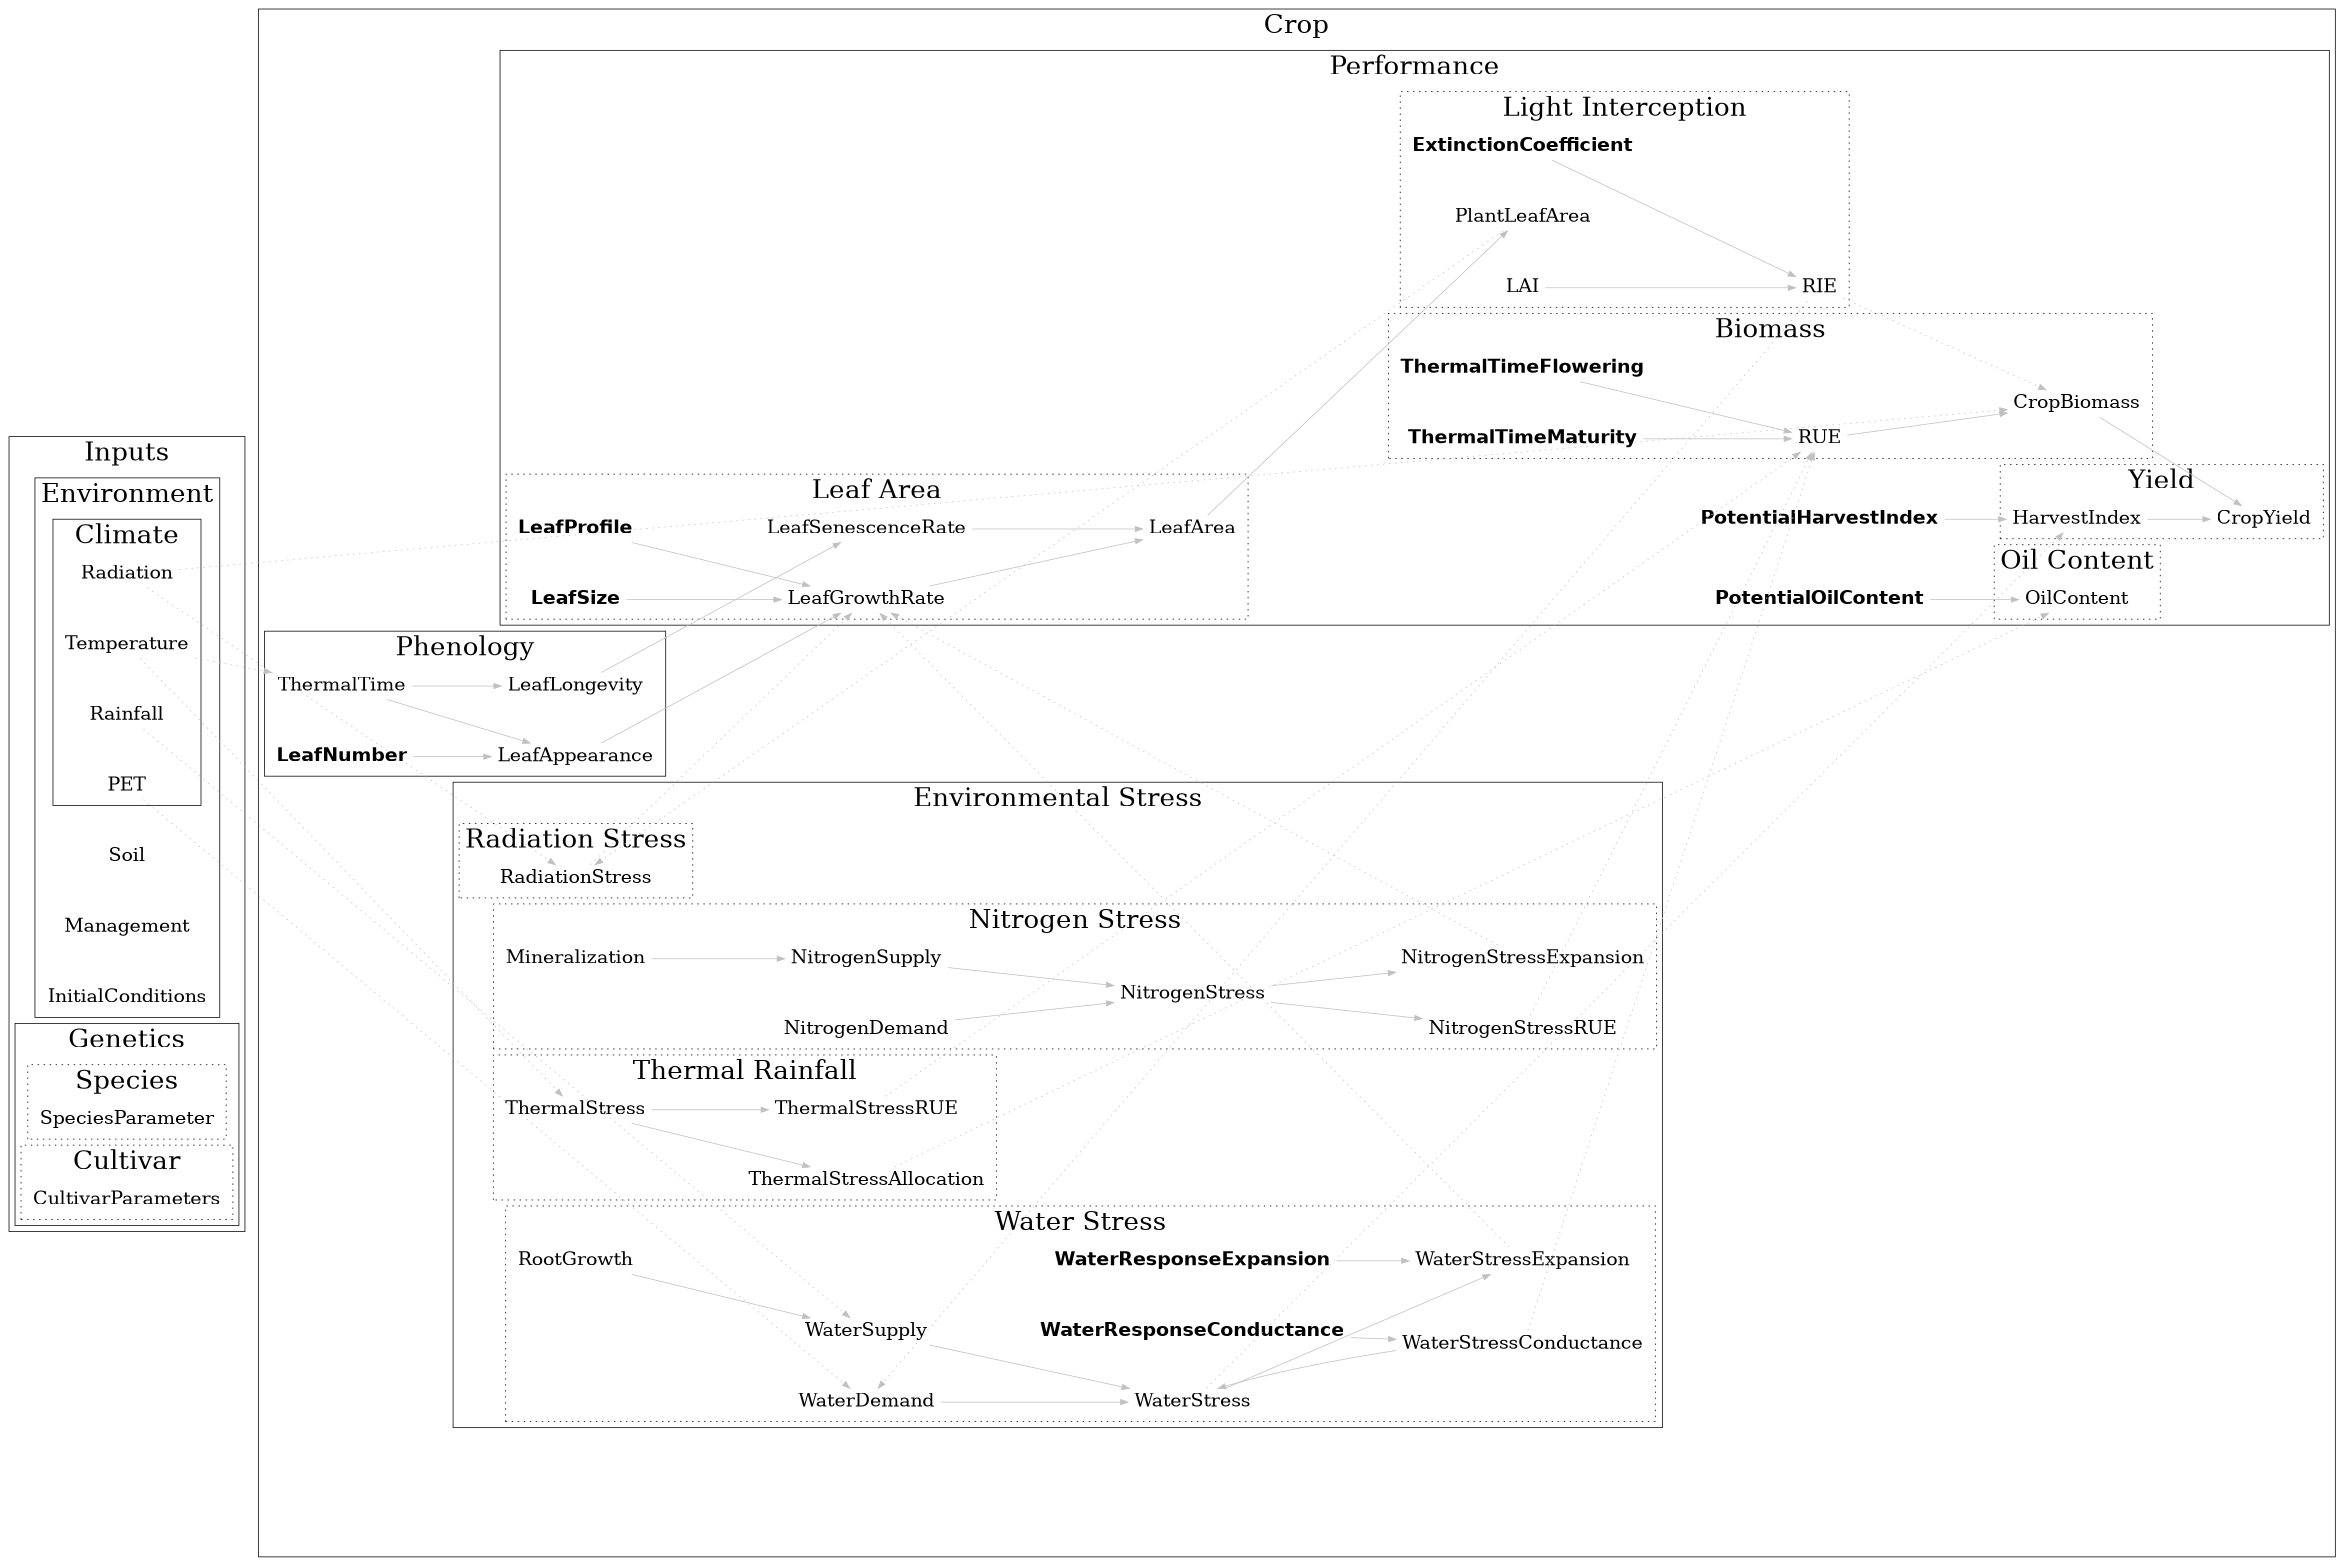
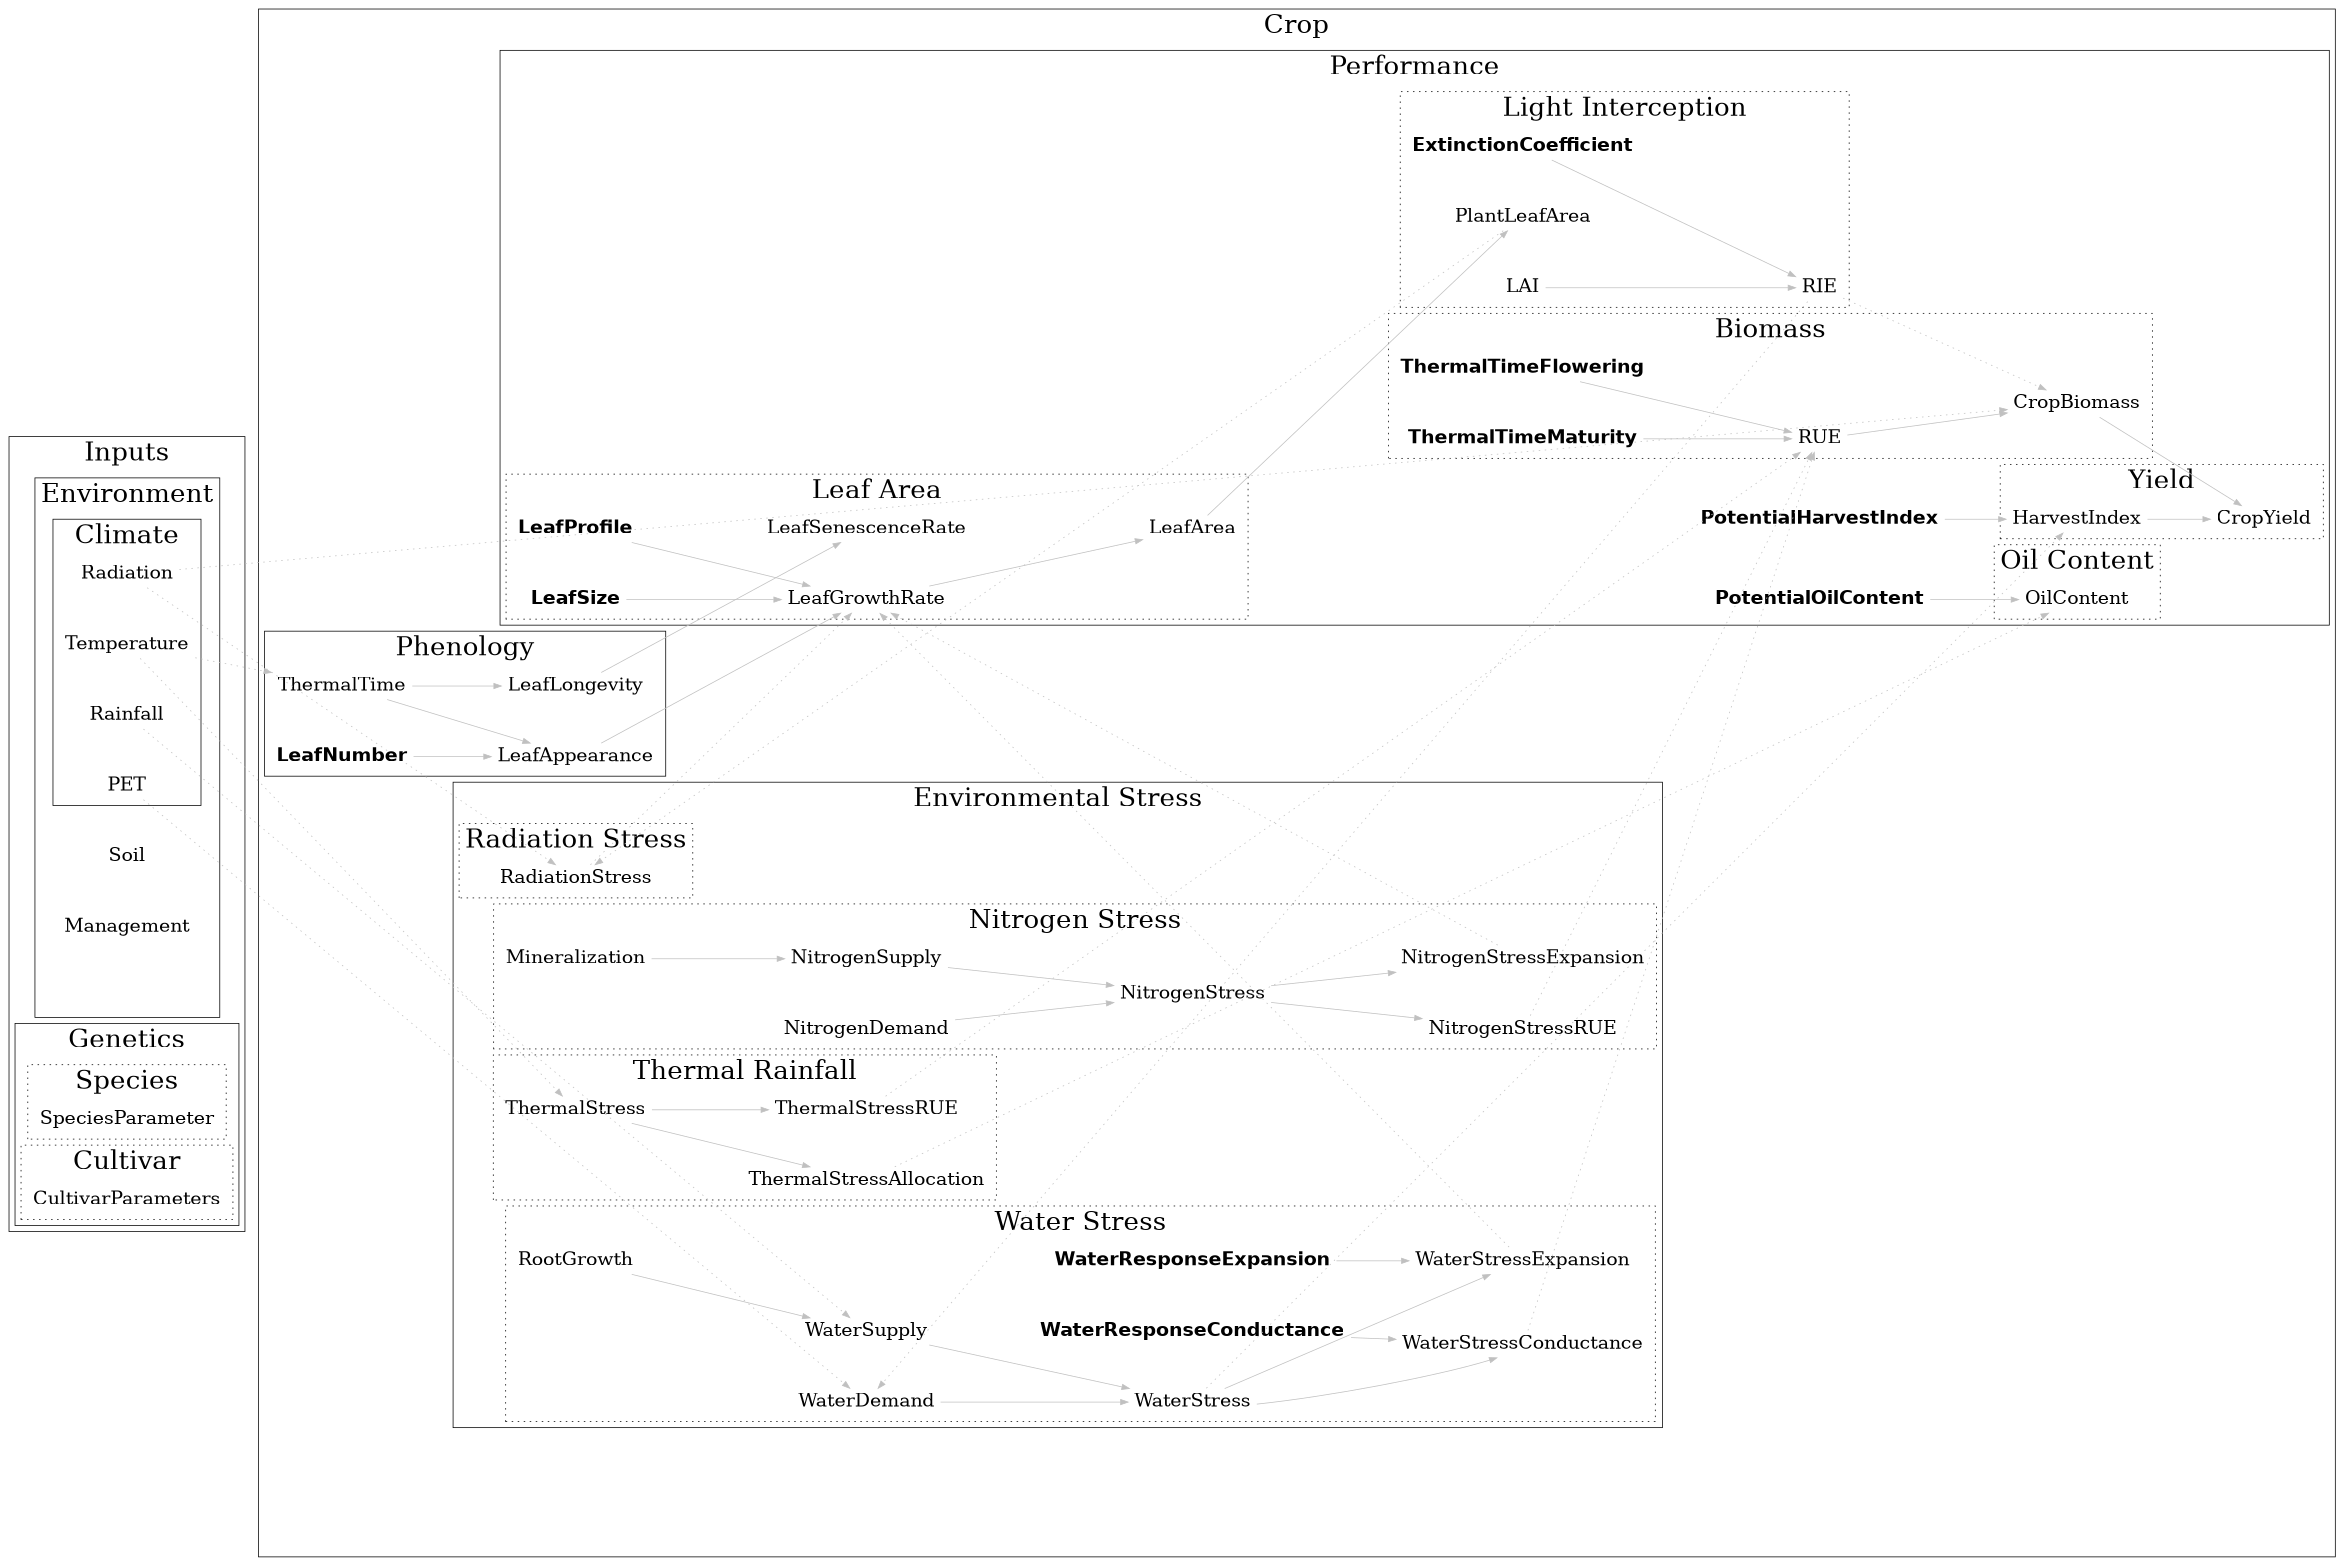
(1054, 529) -> none
(127, 998) -> none
(1310, 1366) -> (1374, 1386)
